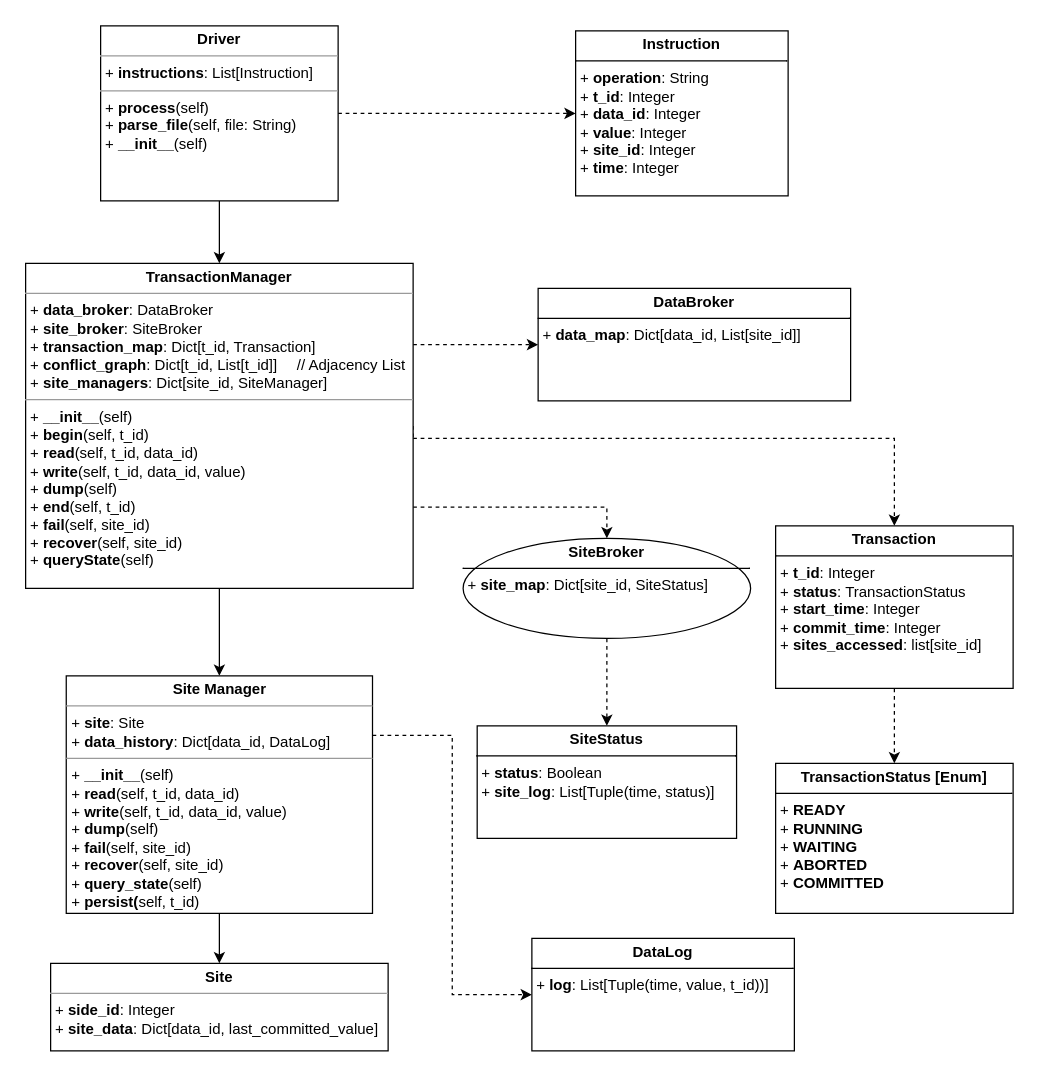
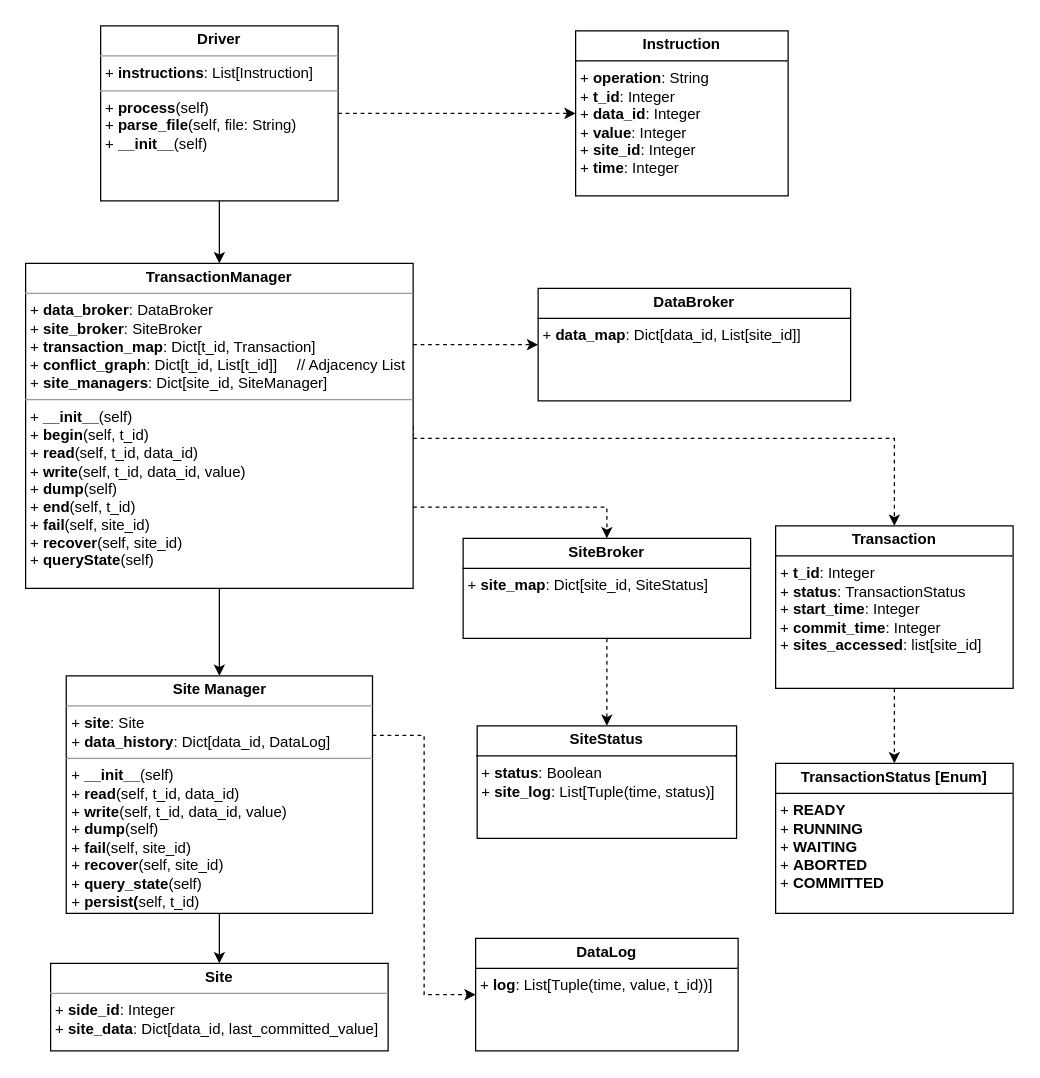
(607, 588) -> (607, 588)
(663, 994) -> (607, 994)
